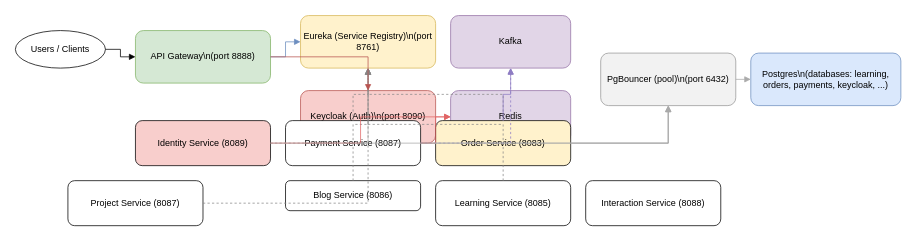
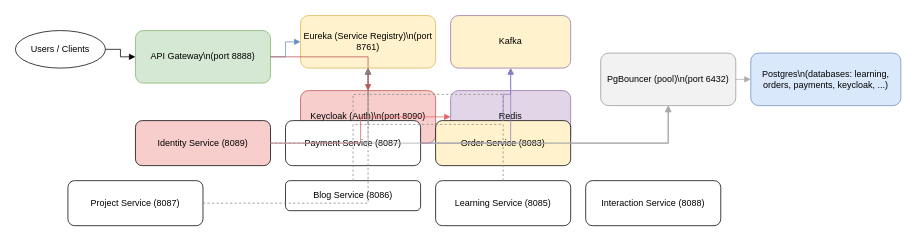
(510, 42) -> (510, 42)
(510, 119) -> (510, 119)
(435, 133) -> none
